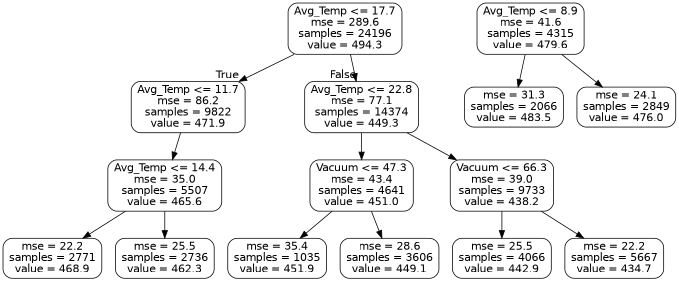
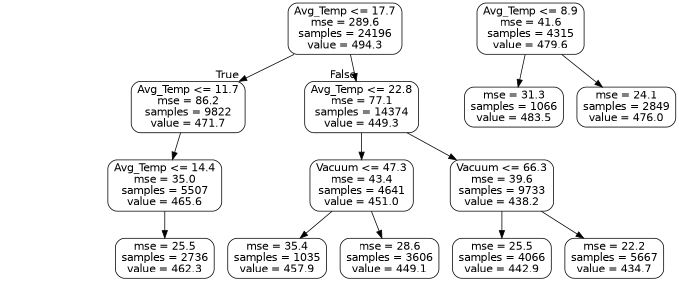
(188, 107) -> (188, 107)
(514, 107) -> (514, 107)
(502, 186) -> (502, 186)
(52, 258) -> none
(277, 258) -> (277, 258)
